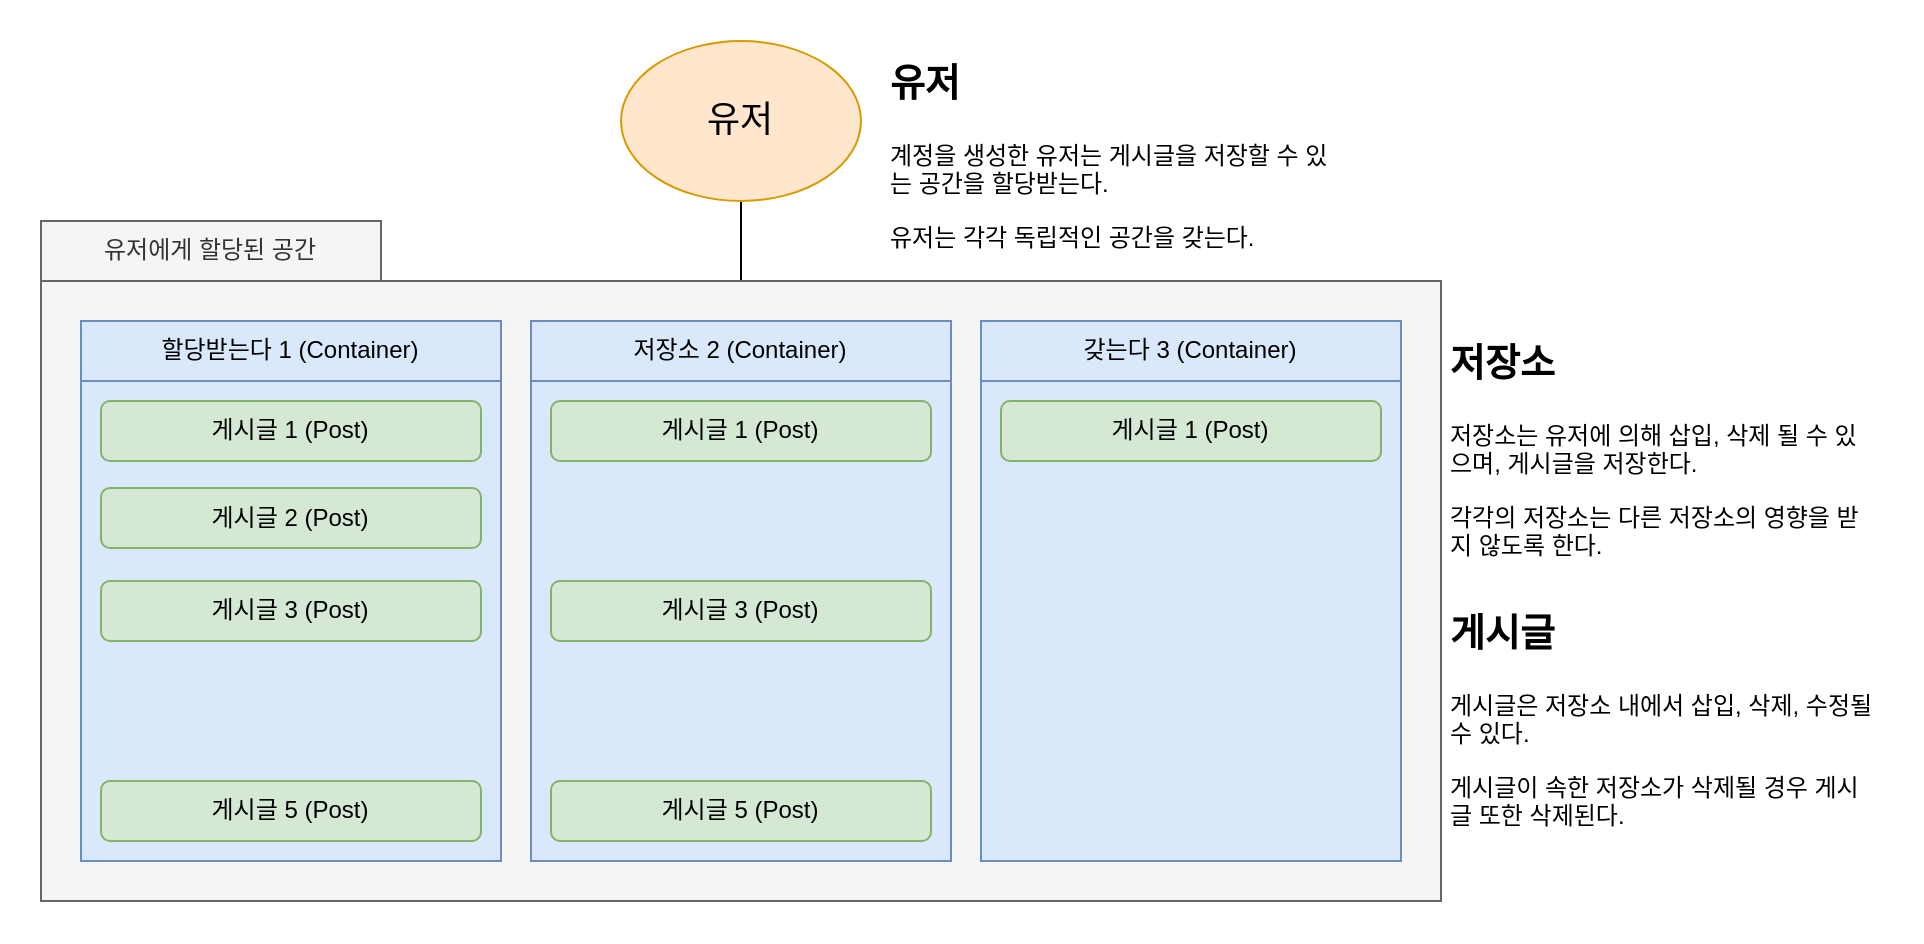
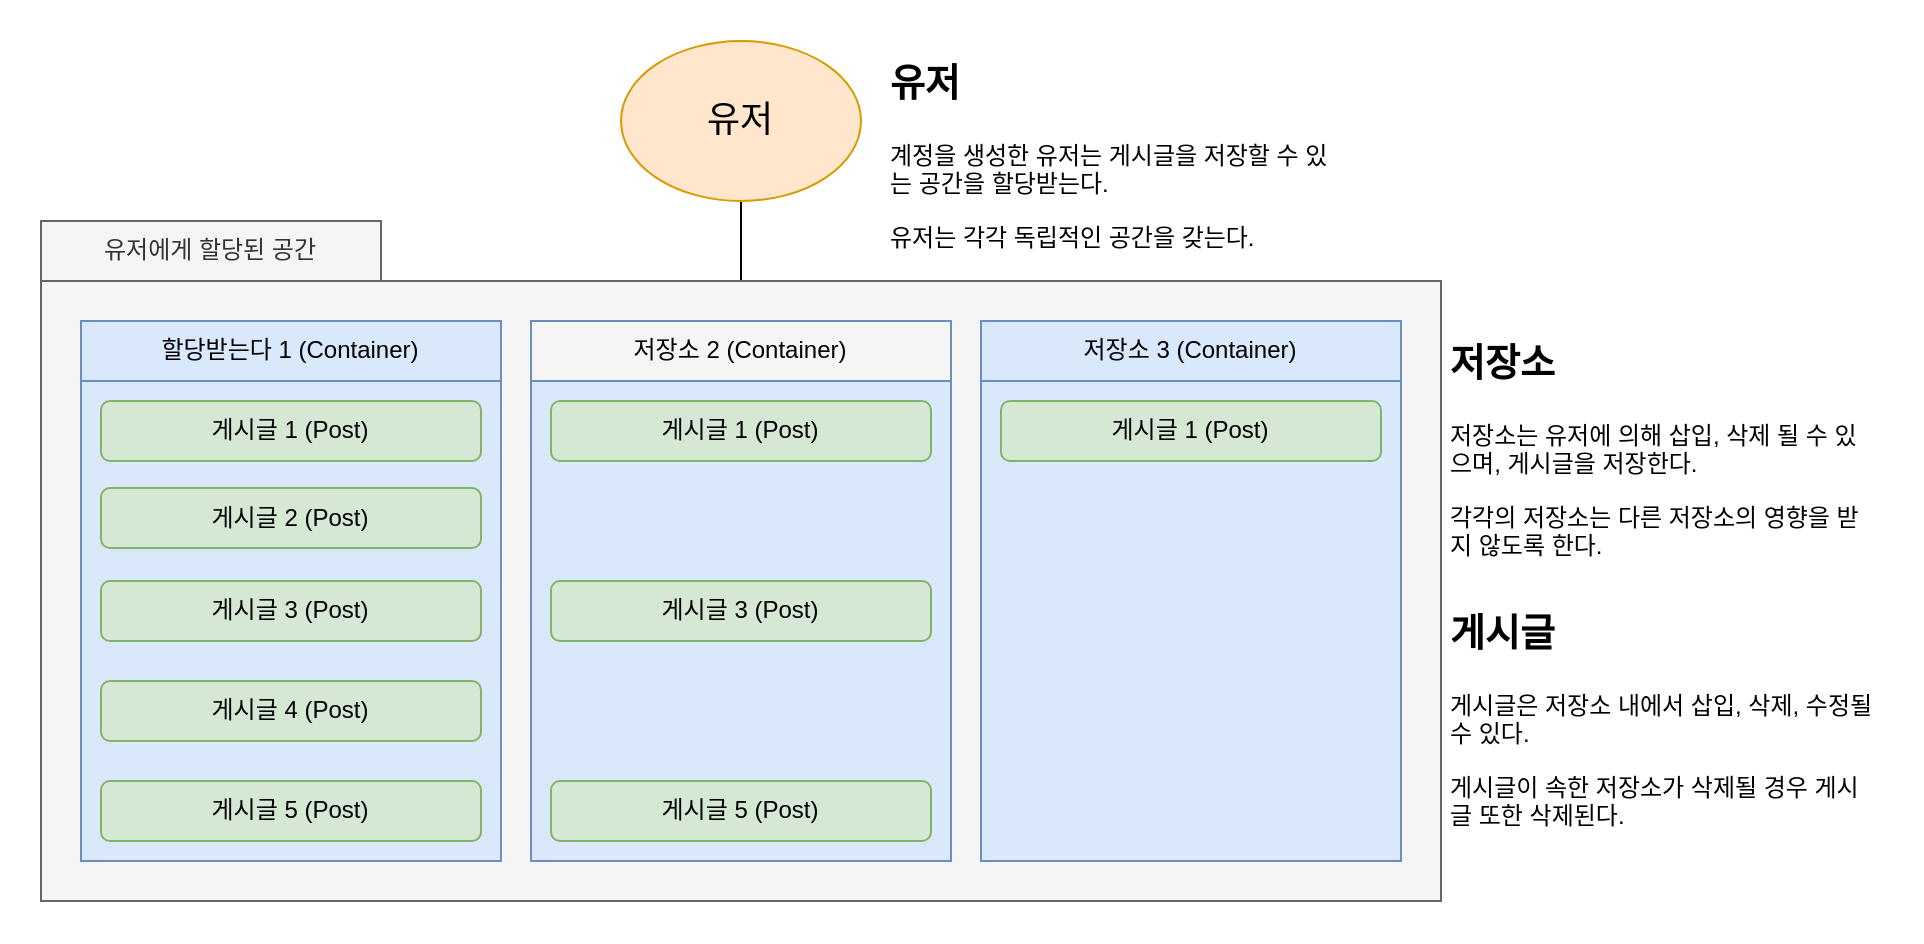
(741, 351) -> (741, 351)
(1191, 351) -> (1191, 351)
none -> (291, 711)
